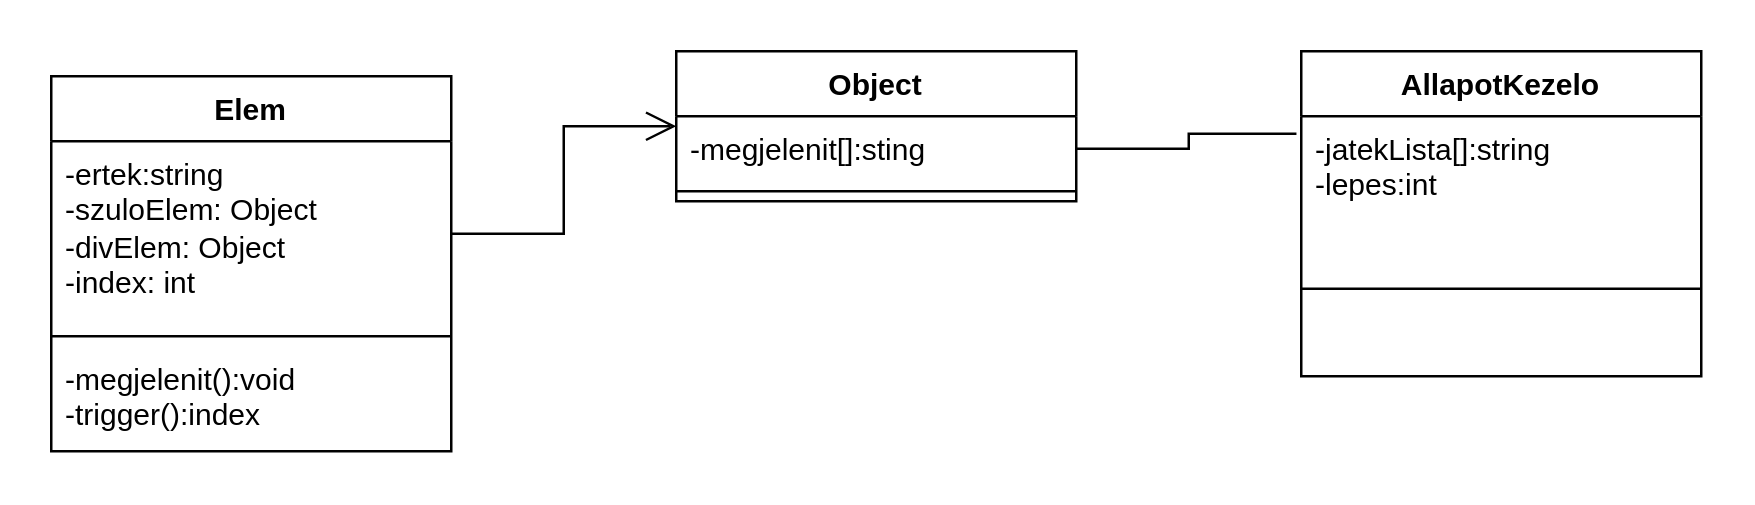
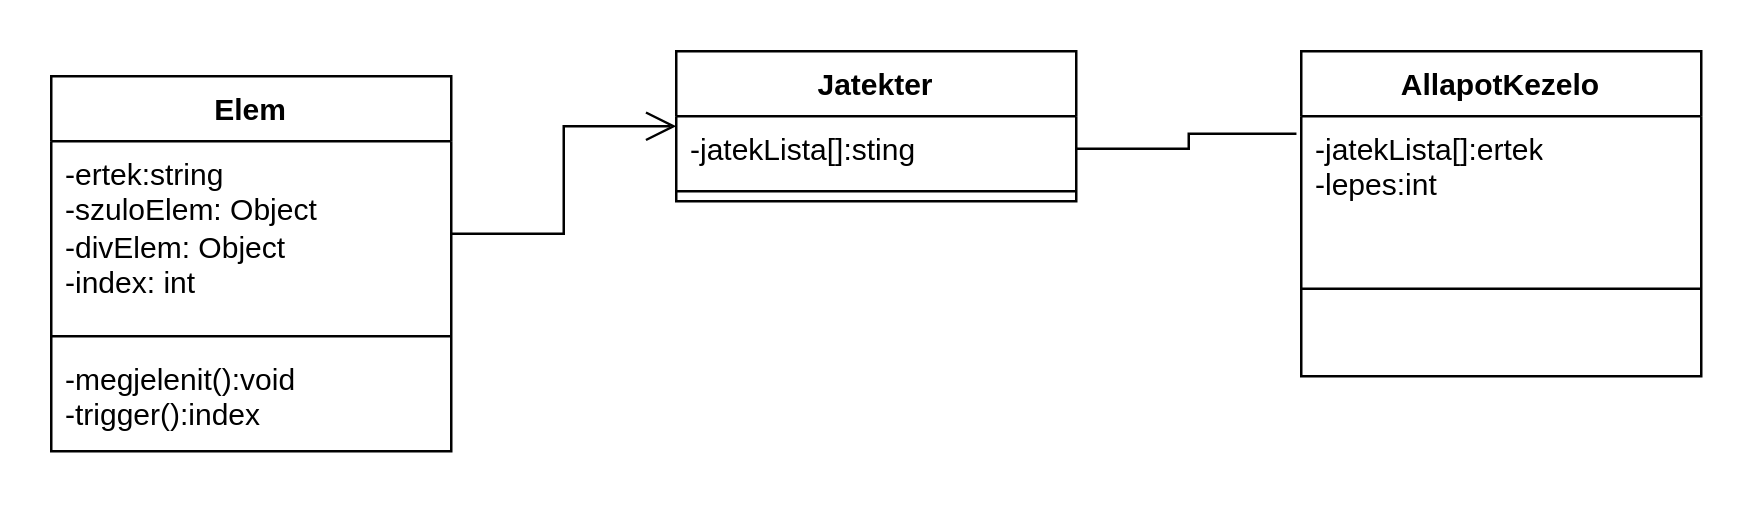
(876, 87) -> (876, 87)
(835, 152) -> (839, 152)
(1473, 170) -> (1468, 170)
